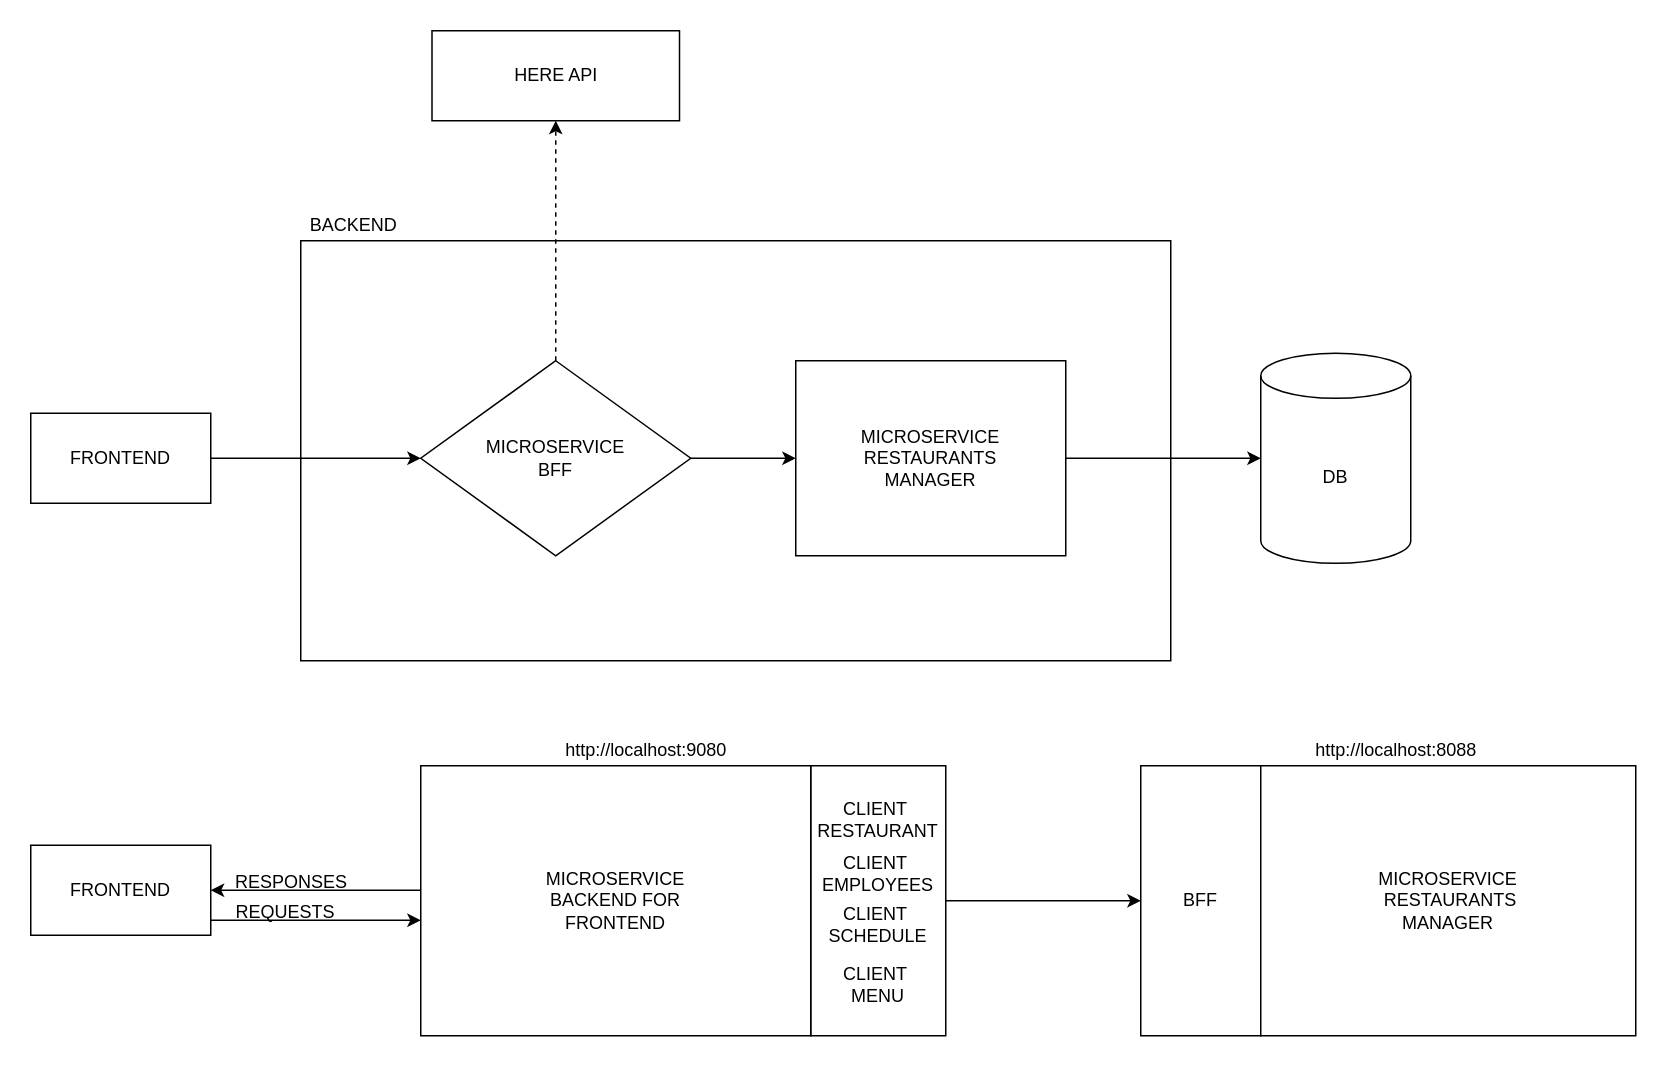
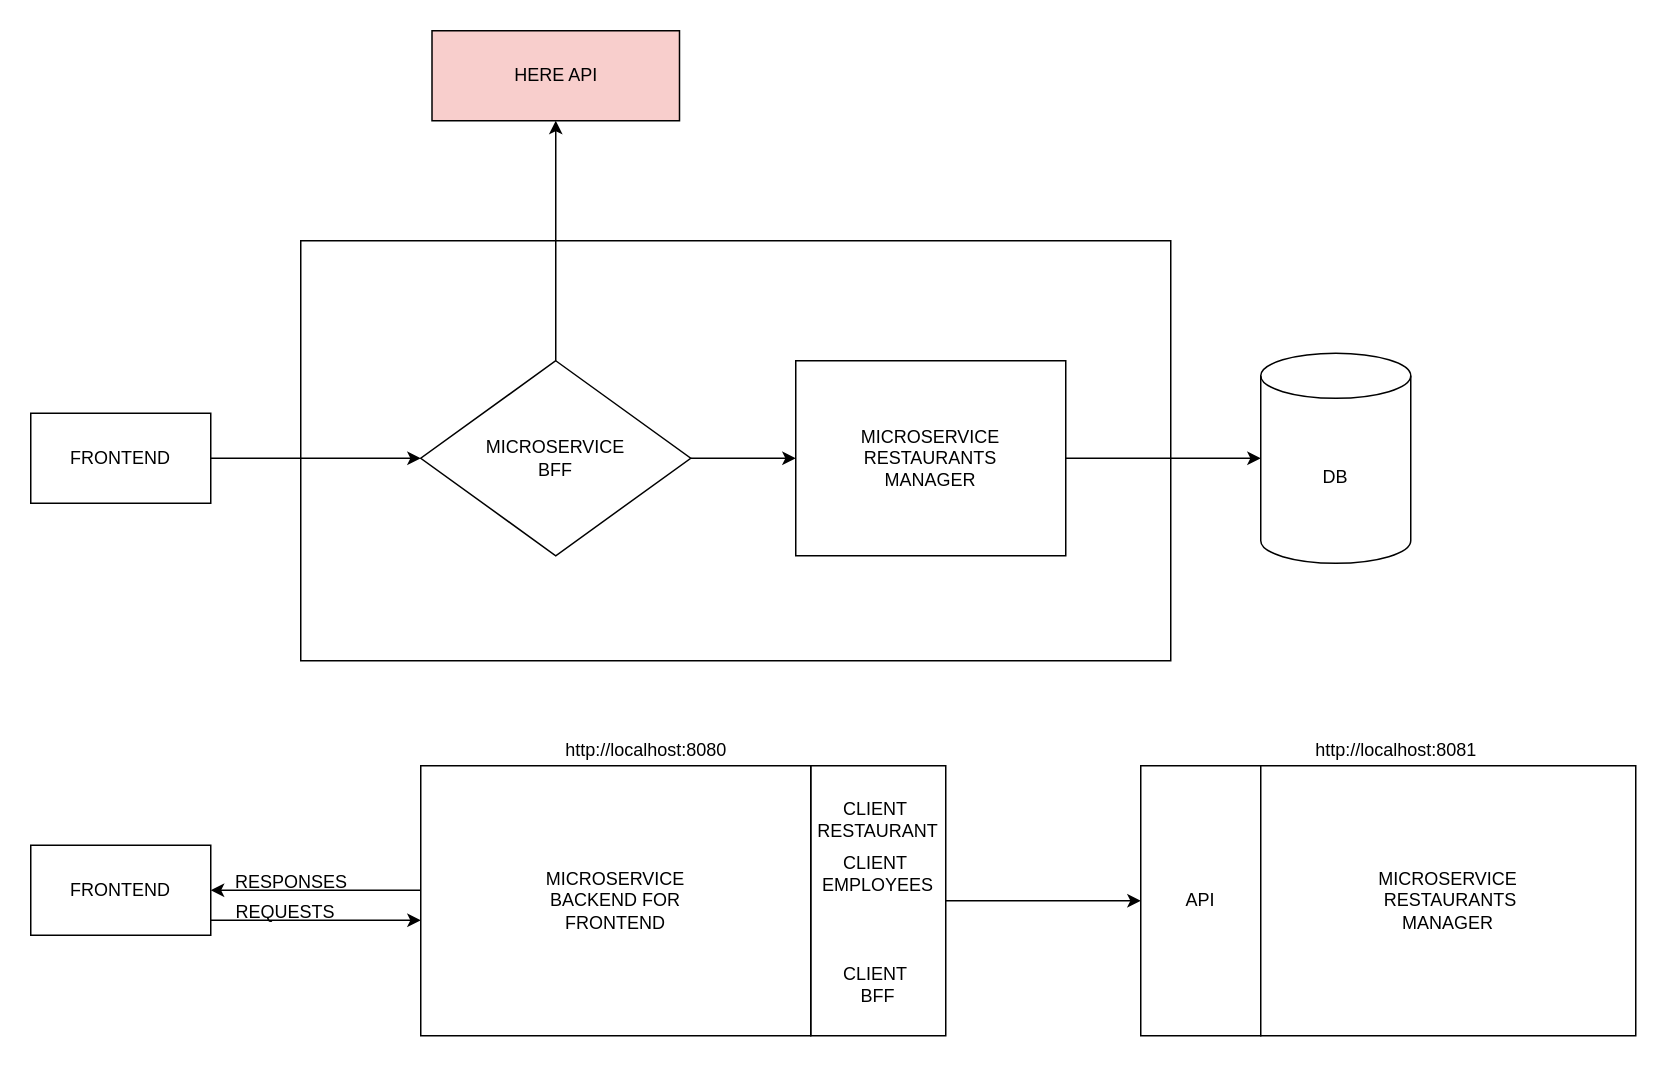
(556, 76) -> (556, 76)
(353, 226) -> none
(556, 246) -> (556, 246)
(647, 751) -> (647, 751)
(1397, 751) -> (1397, 751)
(1201, 901) -> (1201, 901)
(878, 925) -> none
(878, 985) -> (878, 985)
